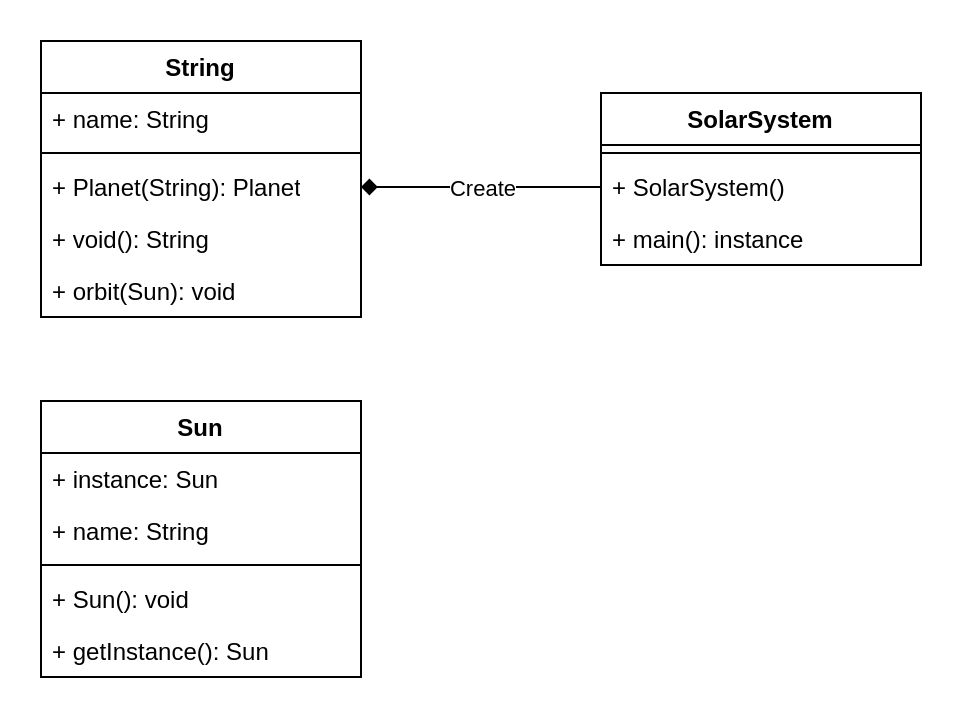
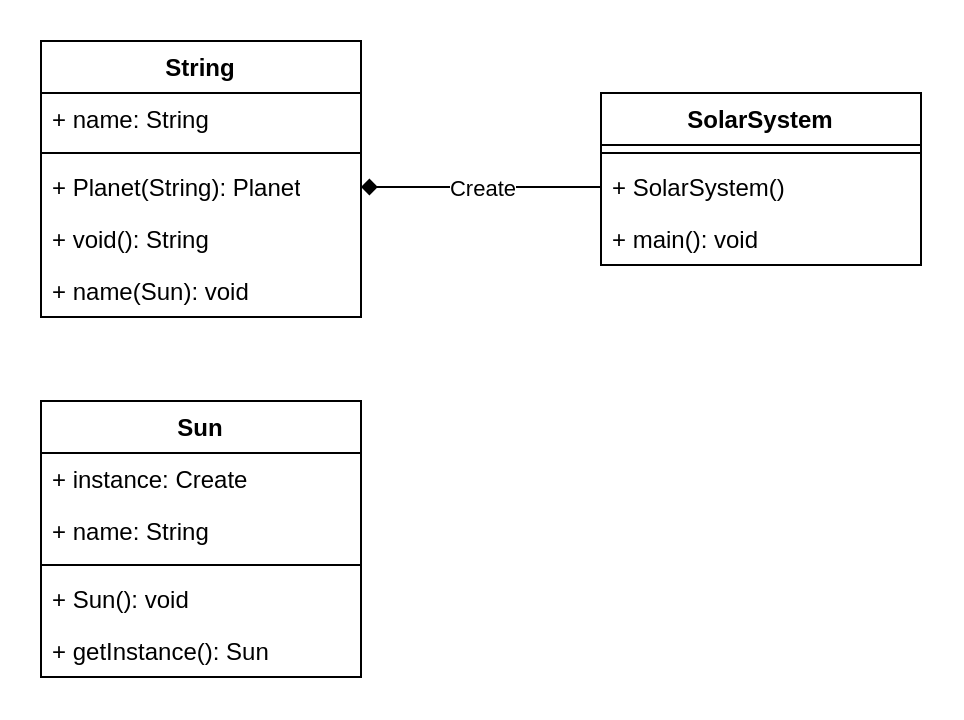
(718, 241) -> (691, 241)
(158, 293) -> (155, 293)
(141, 481) -> (161, 481)
